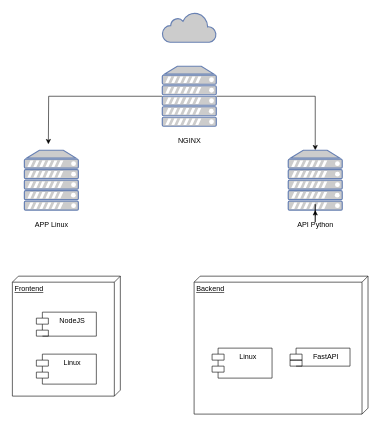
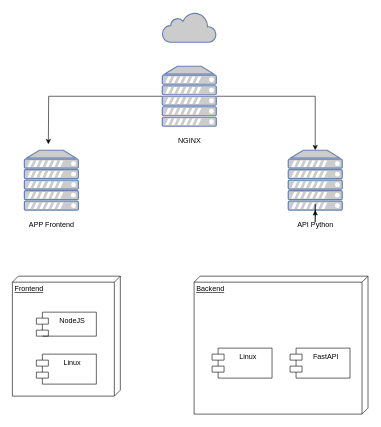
(52, 225) -> (52, 225)
(320, 357) -> (320, 363)
